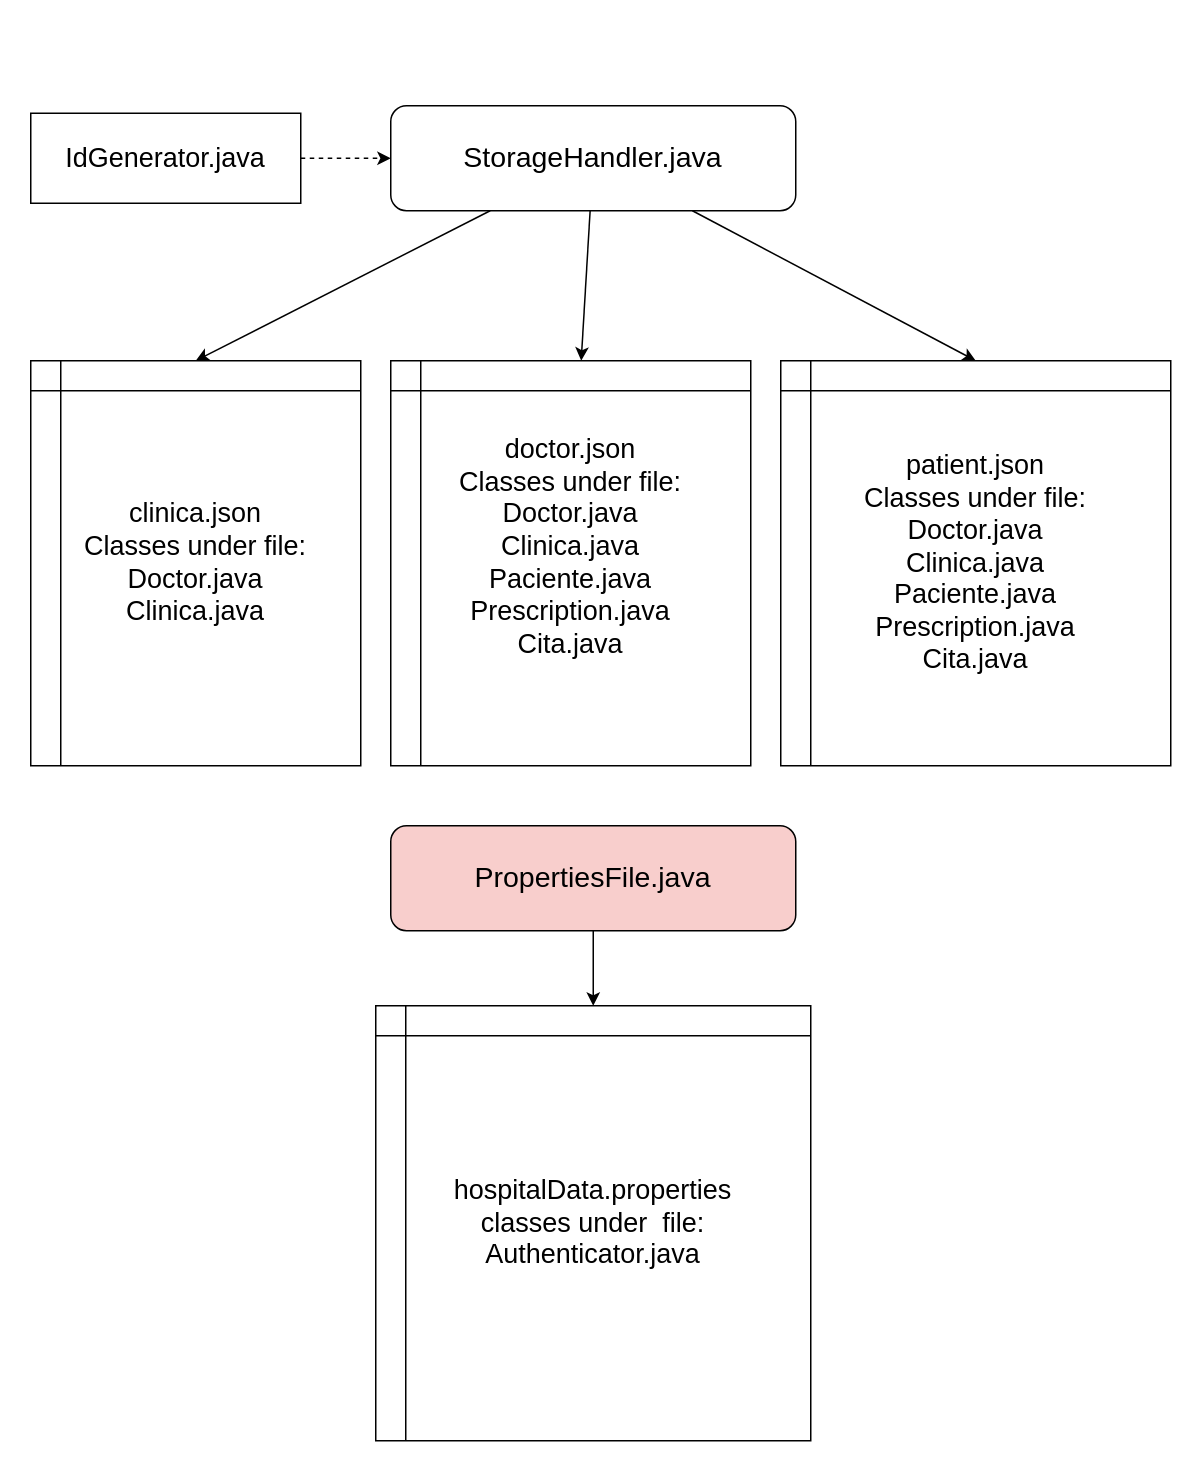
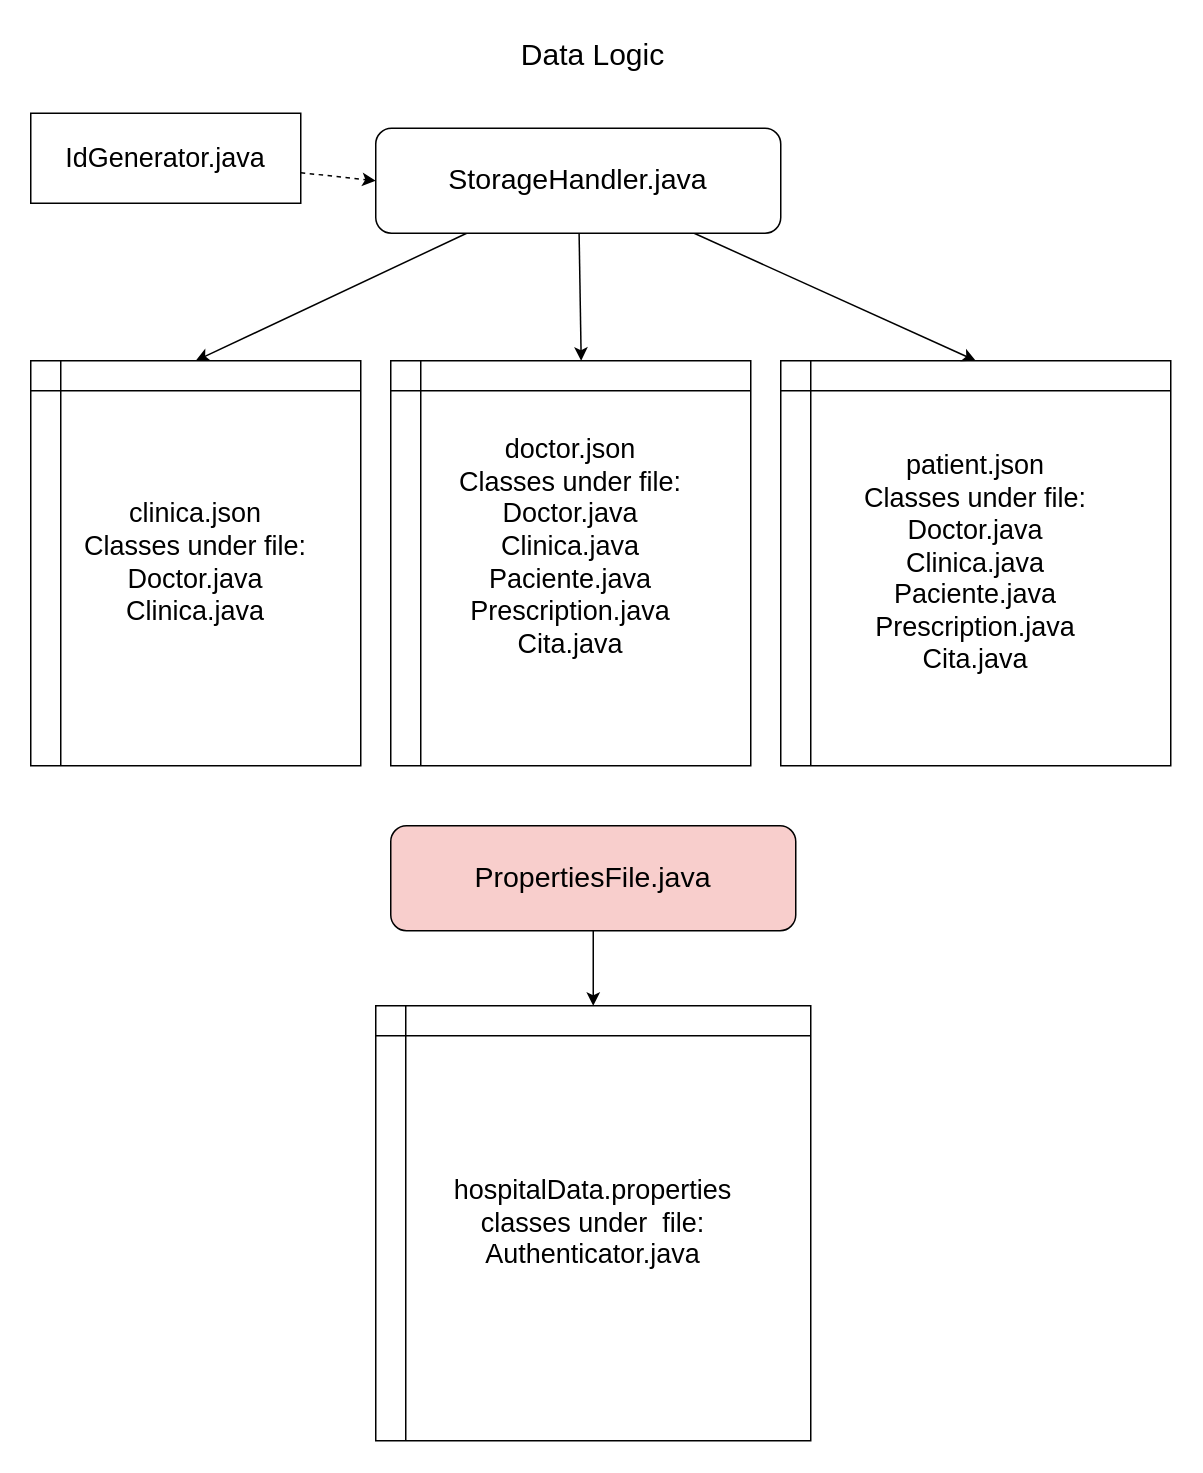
none -> (593, 53)
(593, 158) -> (578, 181)
